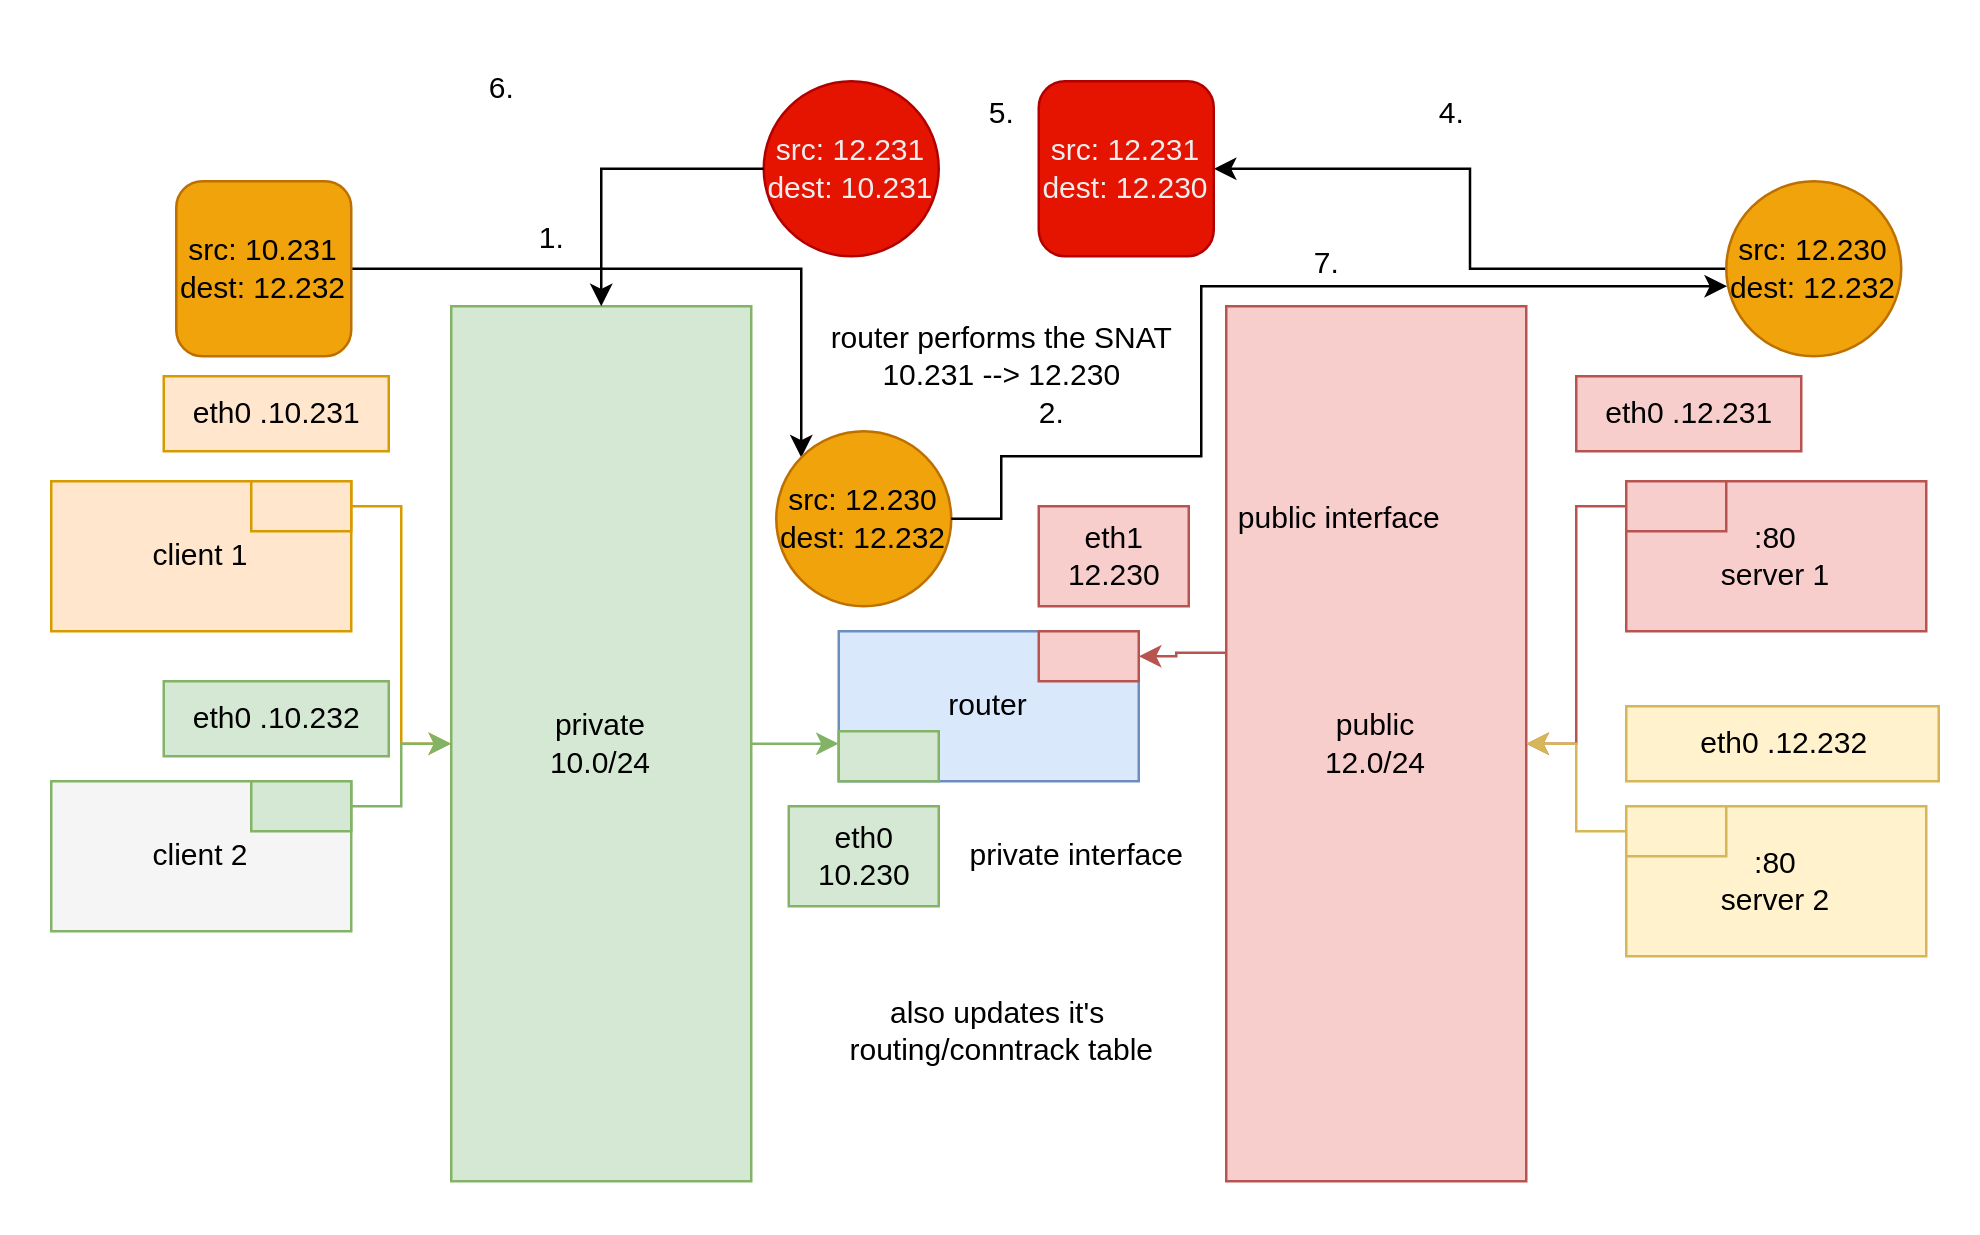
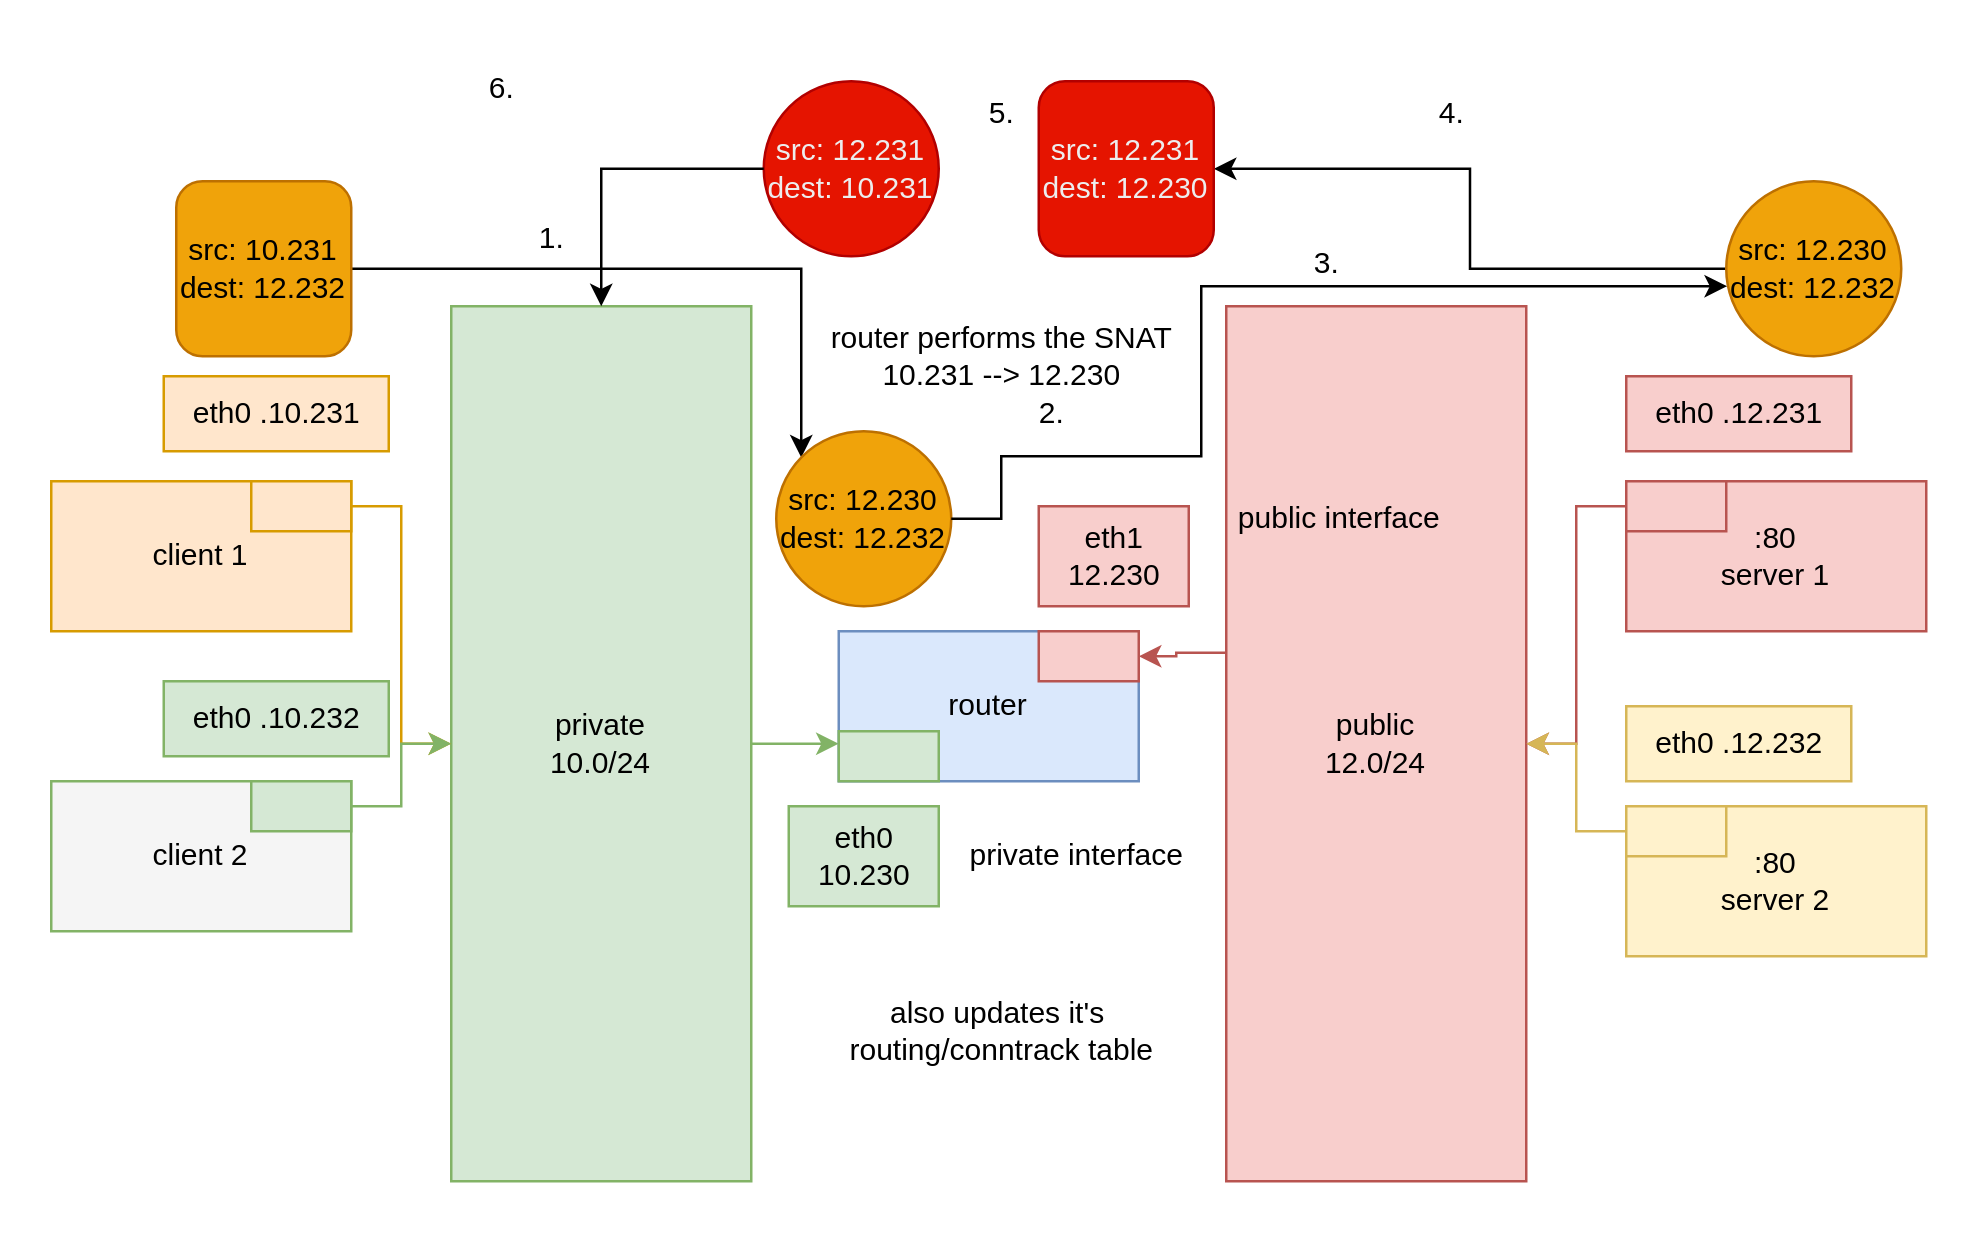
(1328, 264) -> (1328, 264)
(1689, 414) -> (1739, 414)
(1783, 744) -> (1739, 744)
